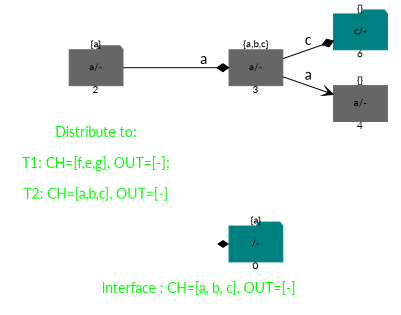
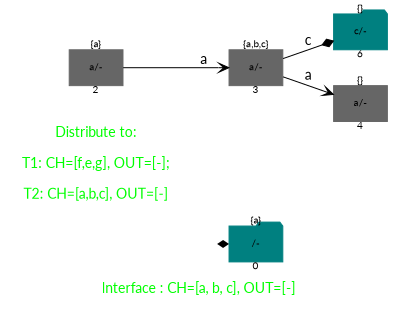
(96, 68) -> (96, 68)
(170, 68) -> (171, 68)
